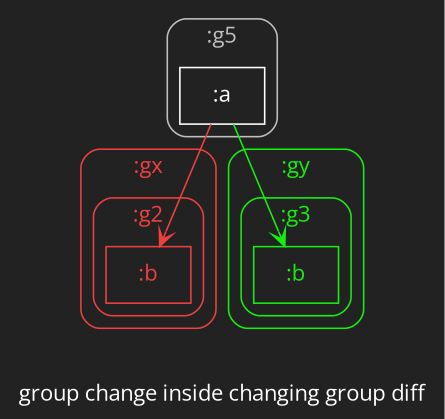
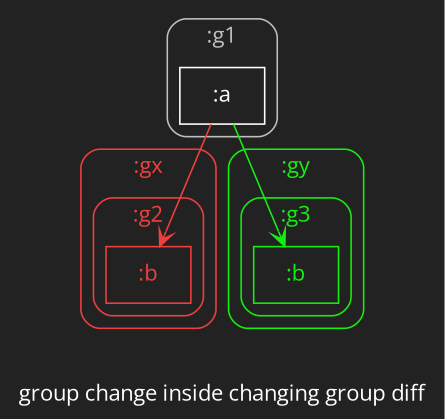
(222, 37) -> (222, 37)
